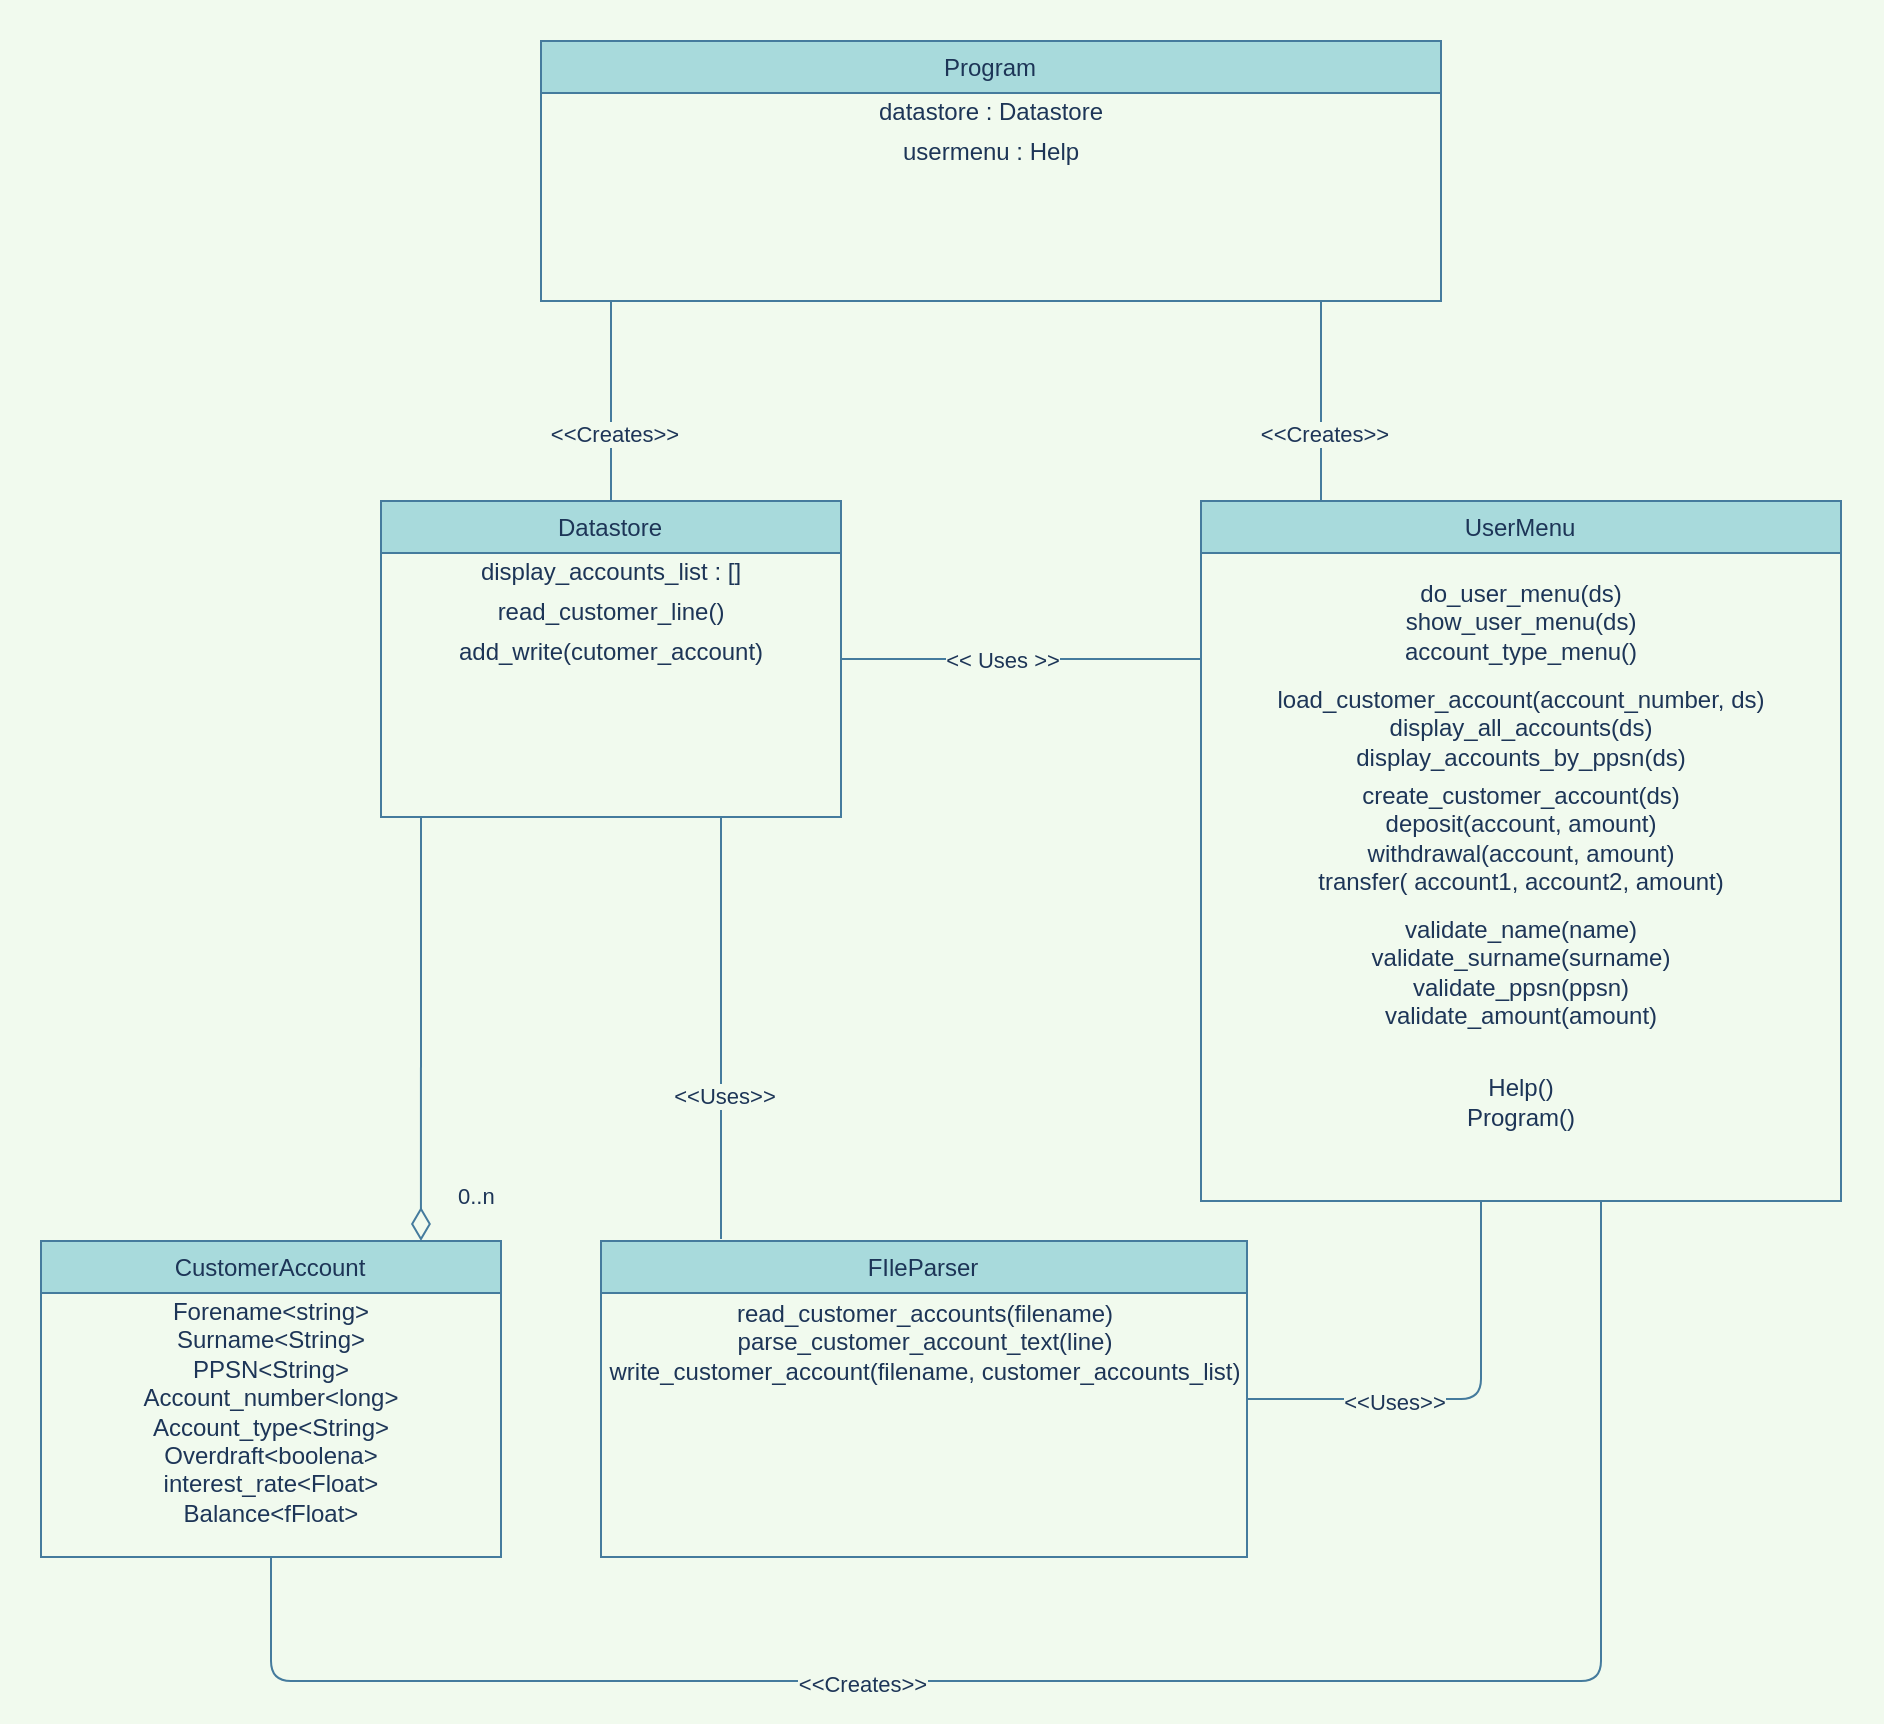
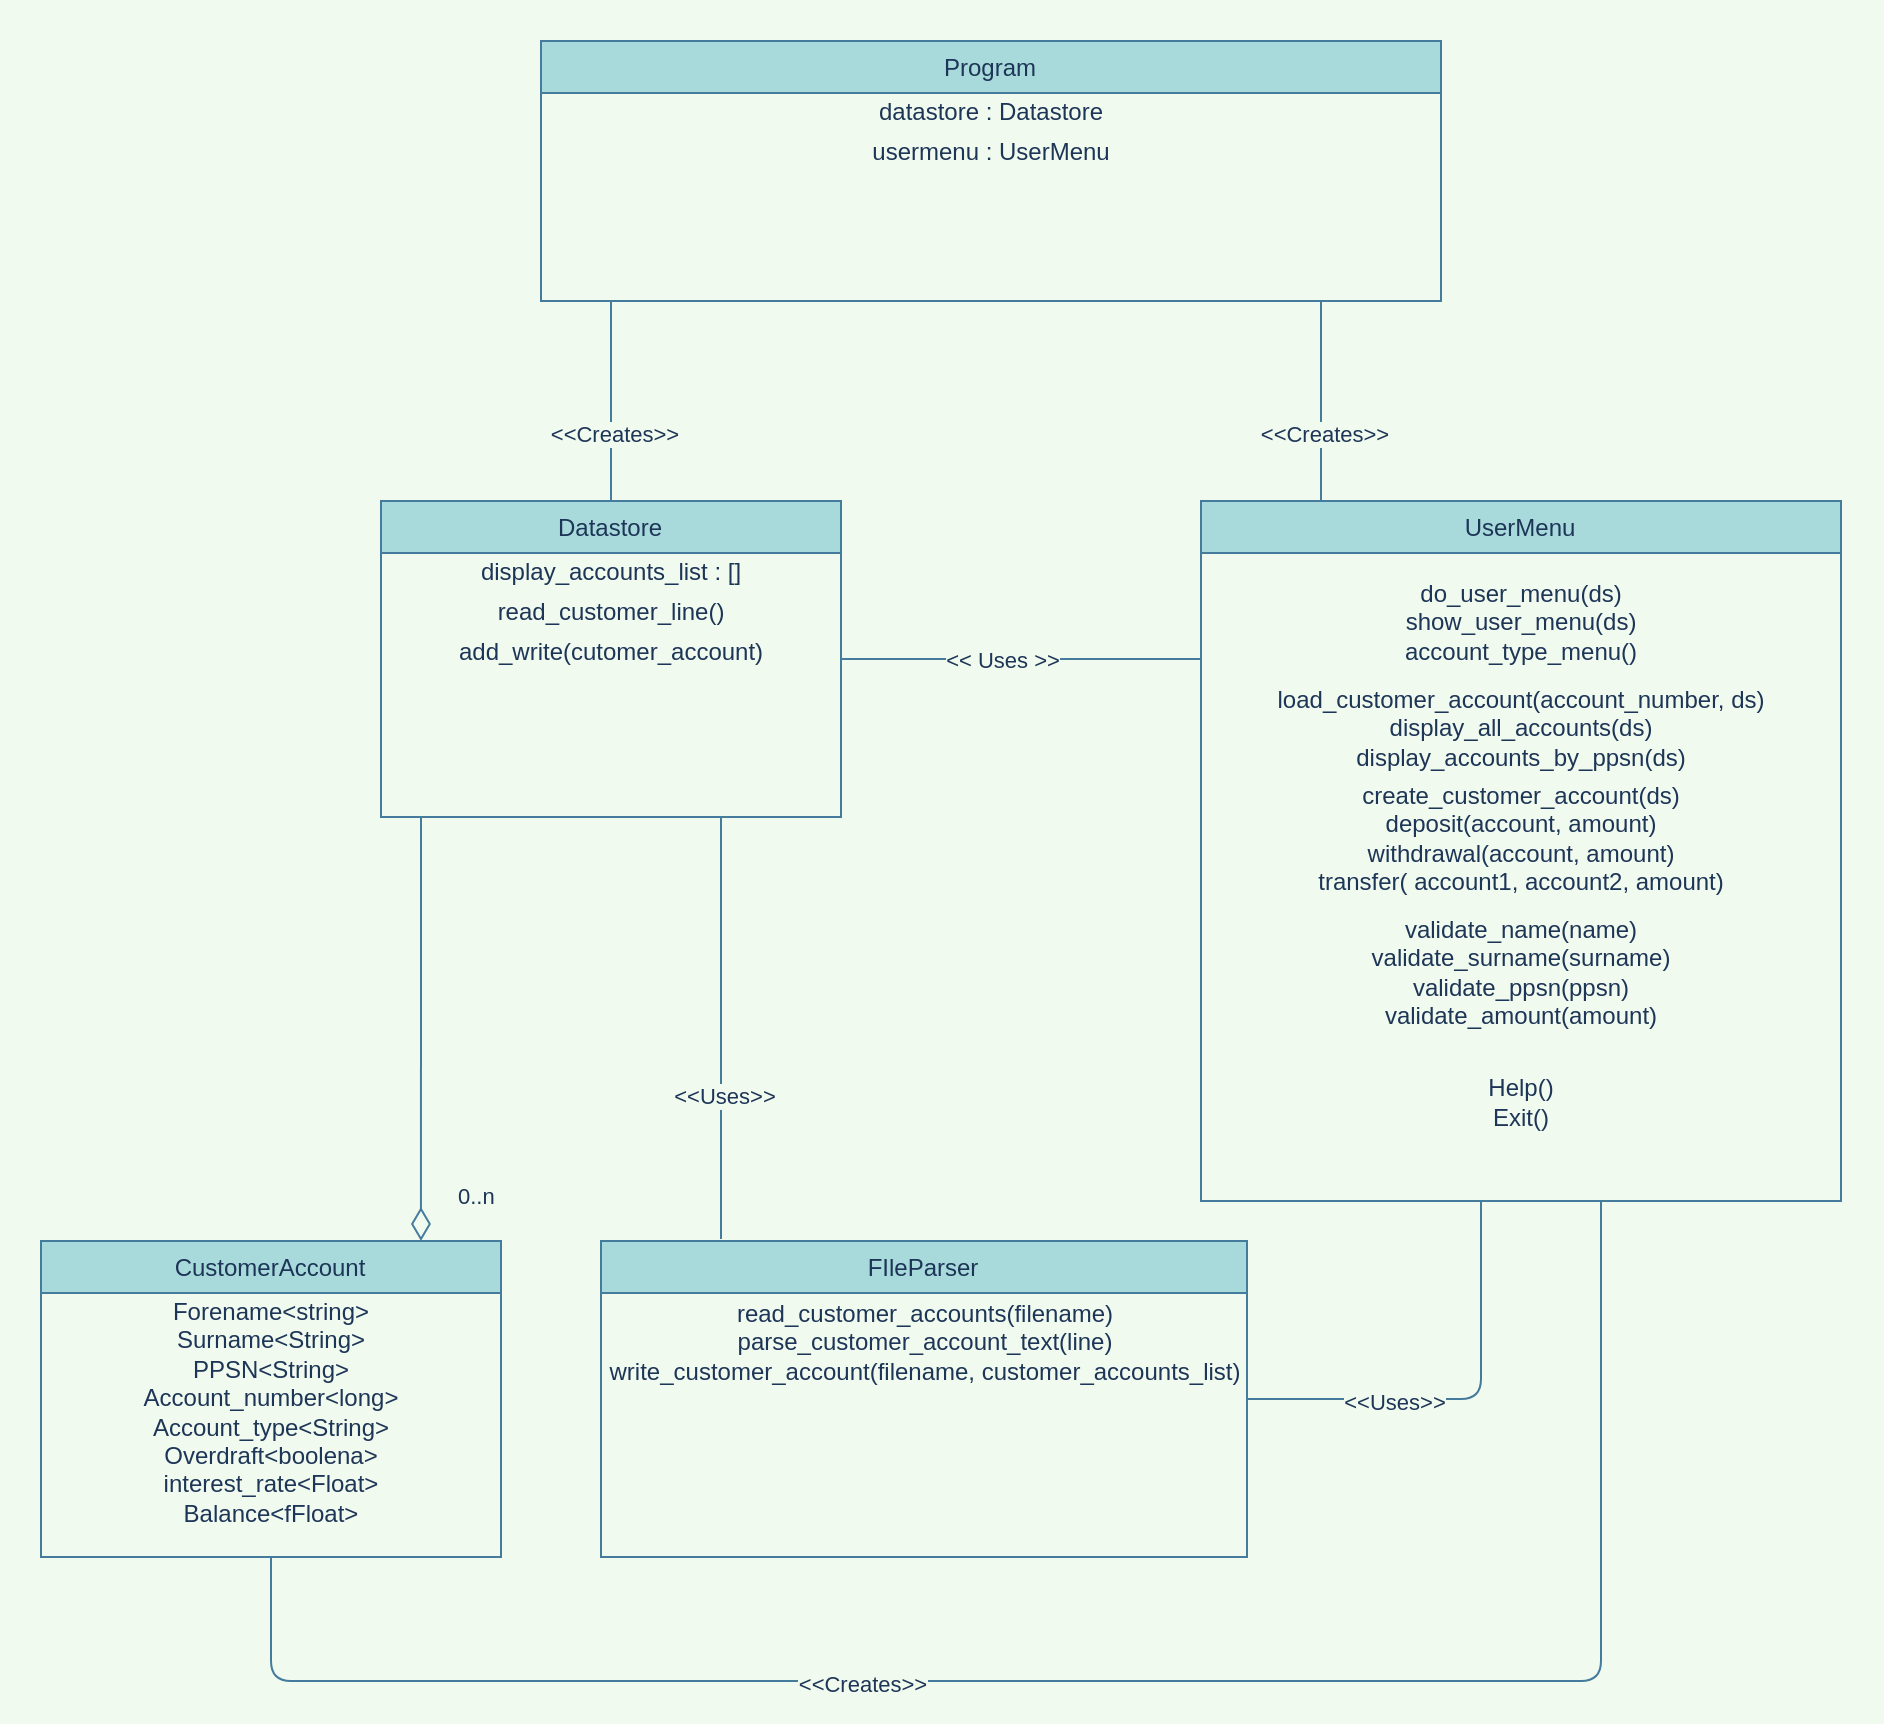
(992, 153) -> (992, 153)
(1522, 1103) -> (1522, 1103)
